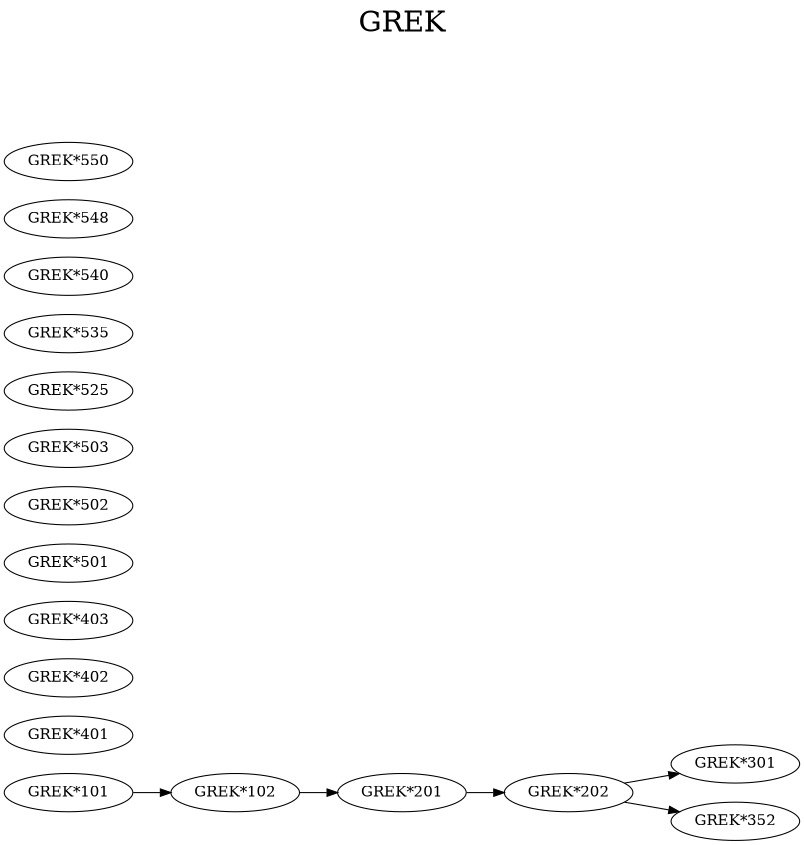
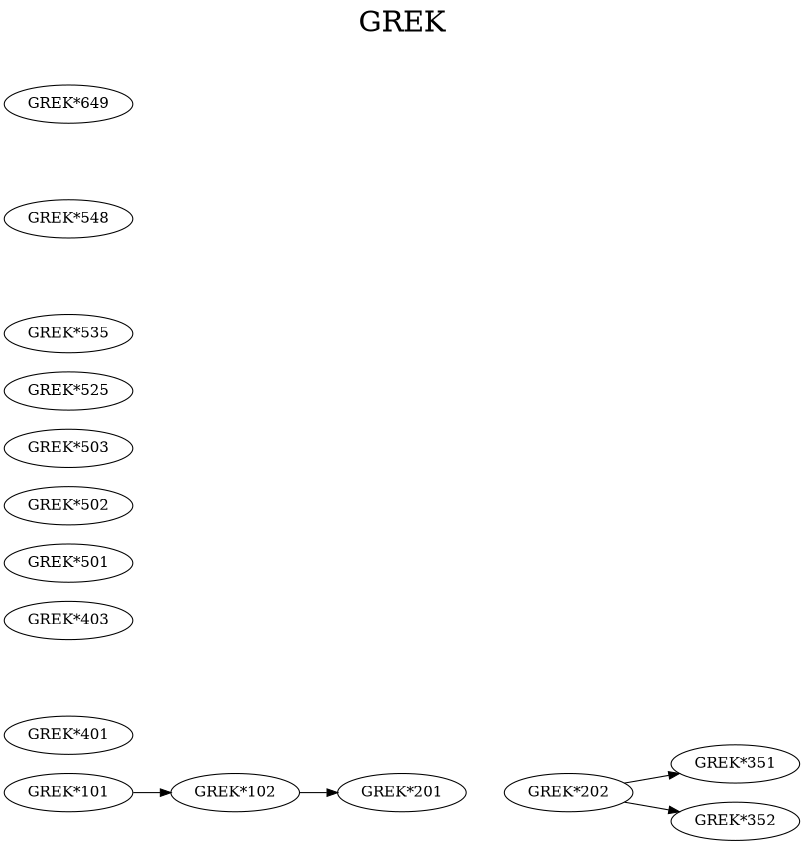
none -> (69, 104)
(69, 162) -> none
(69, 276) -> none
(69, 678) -> none
(735, 764) -> (735, 764)
(480, 793) -> none
